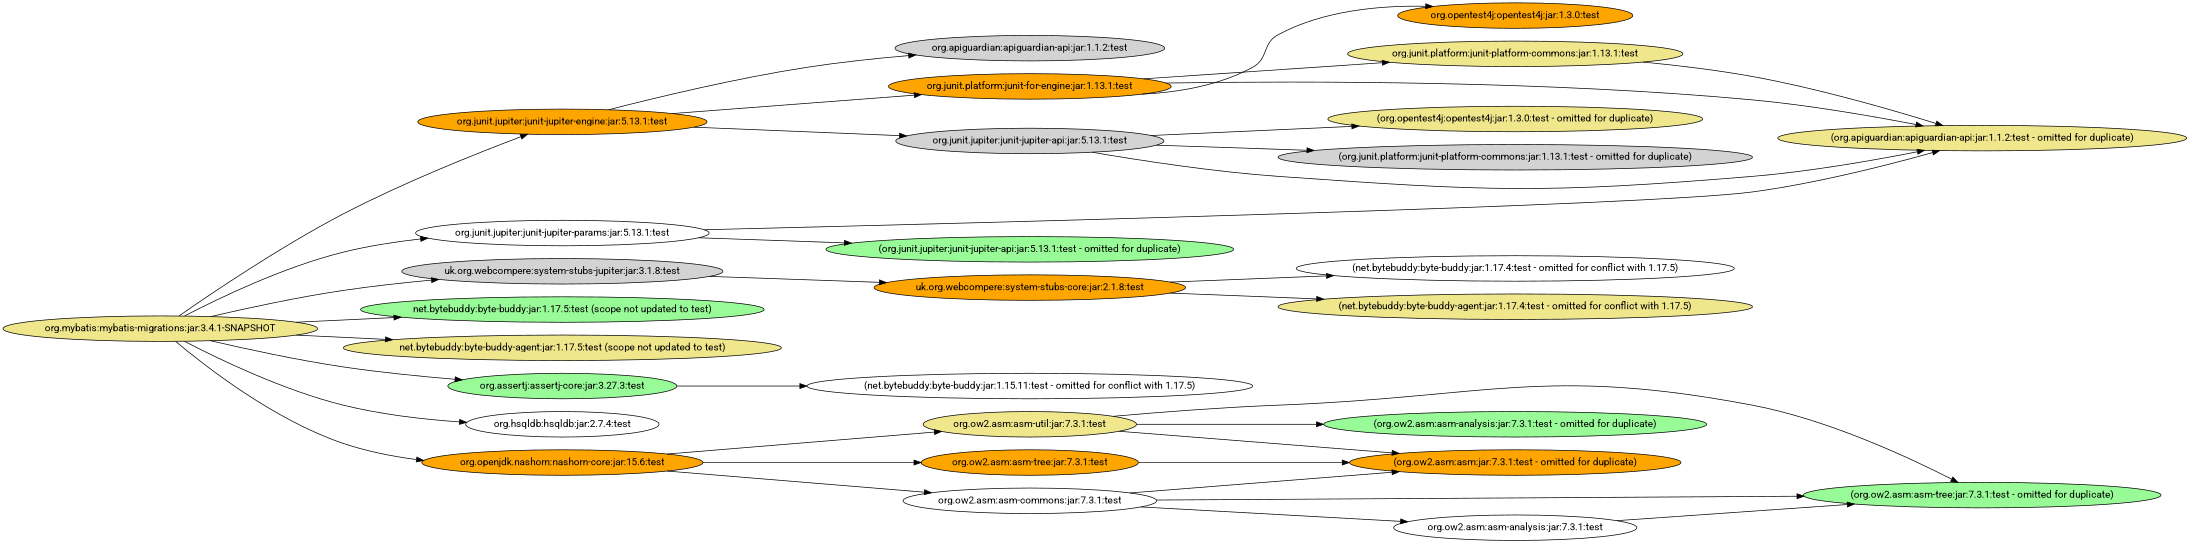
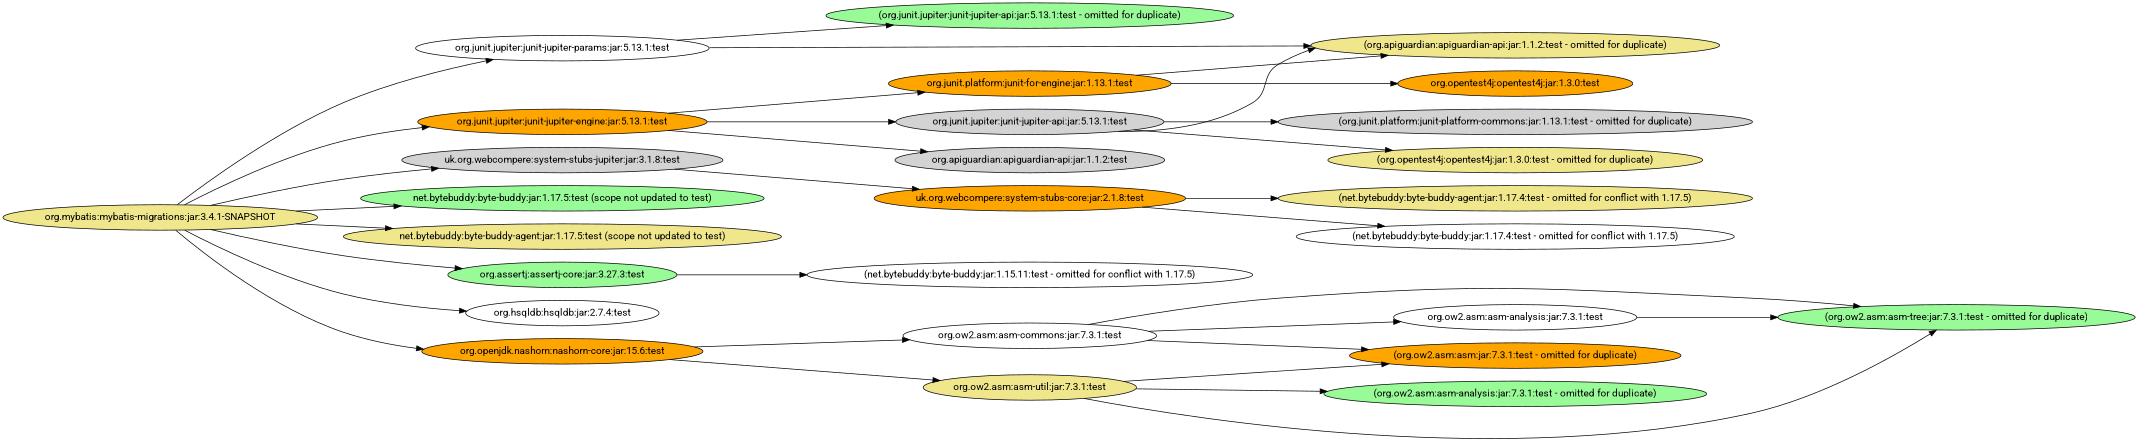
(1515, 54) -> none
(1030, 463) -> none
